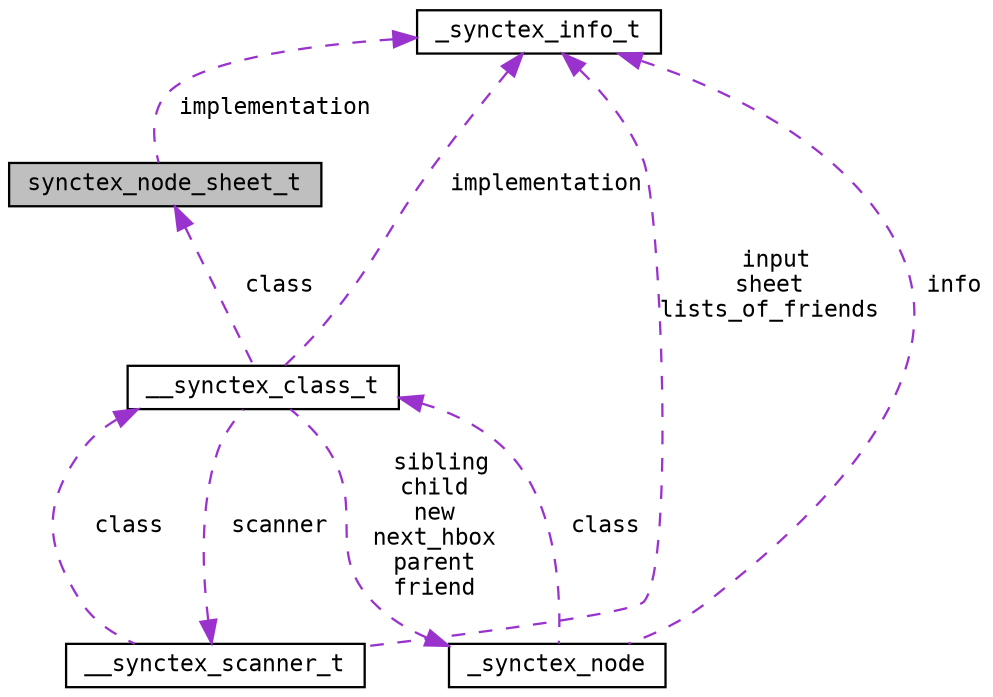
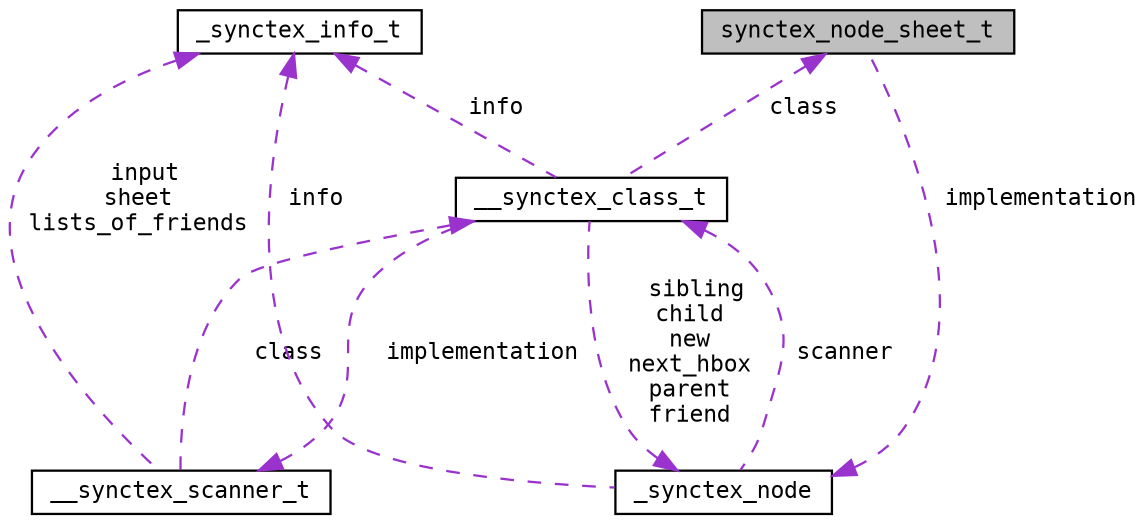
(241, 61) -> (938, 270)
(540, 185) -> (490, 108)
(274, 526) -> (476, 353)
(599, 526) -> (839, 353)
